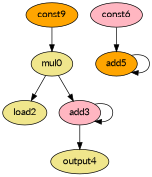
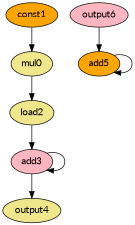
(52, 15) -> (32, 15)
(116, 15) -> (99, 15)
(64, 85) -> (32, 134)
